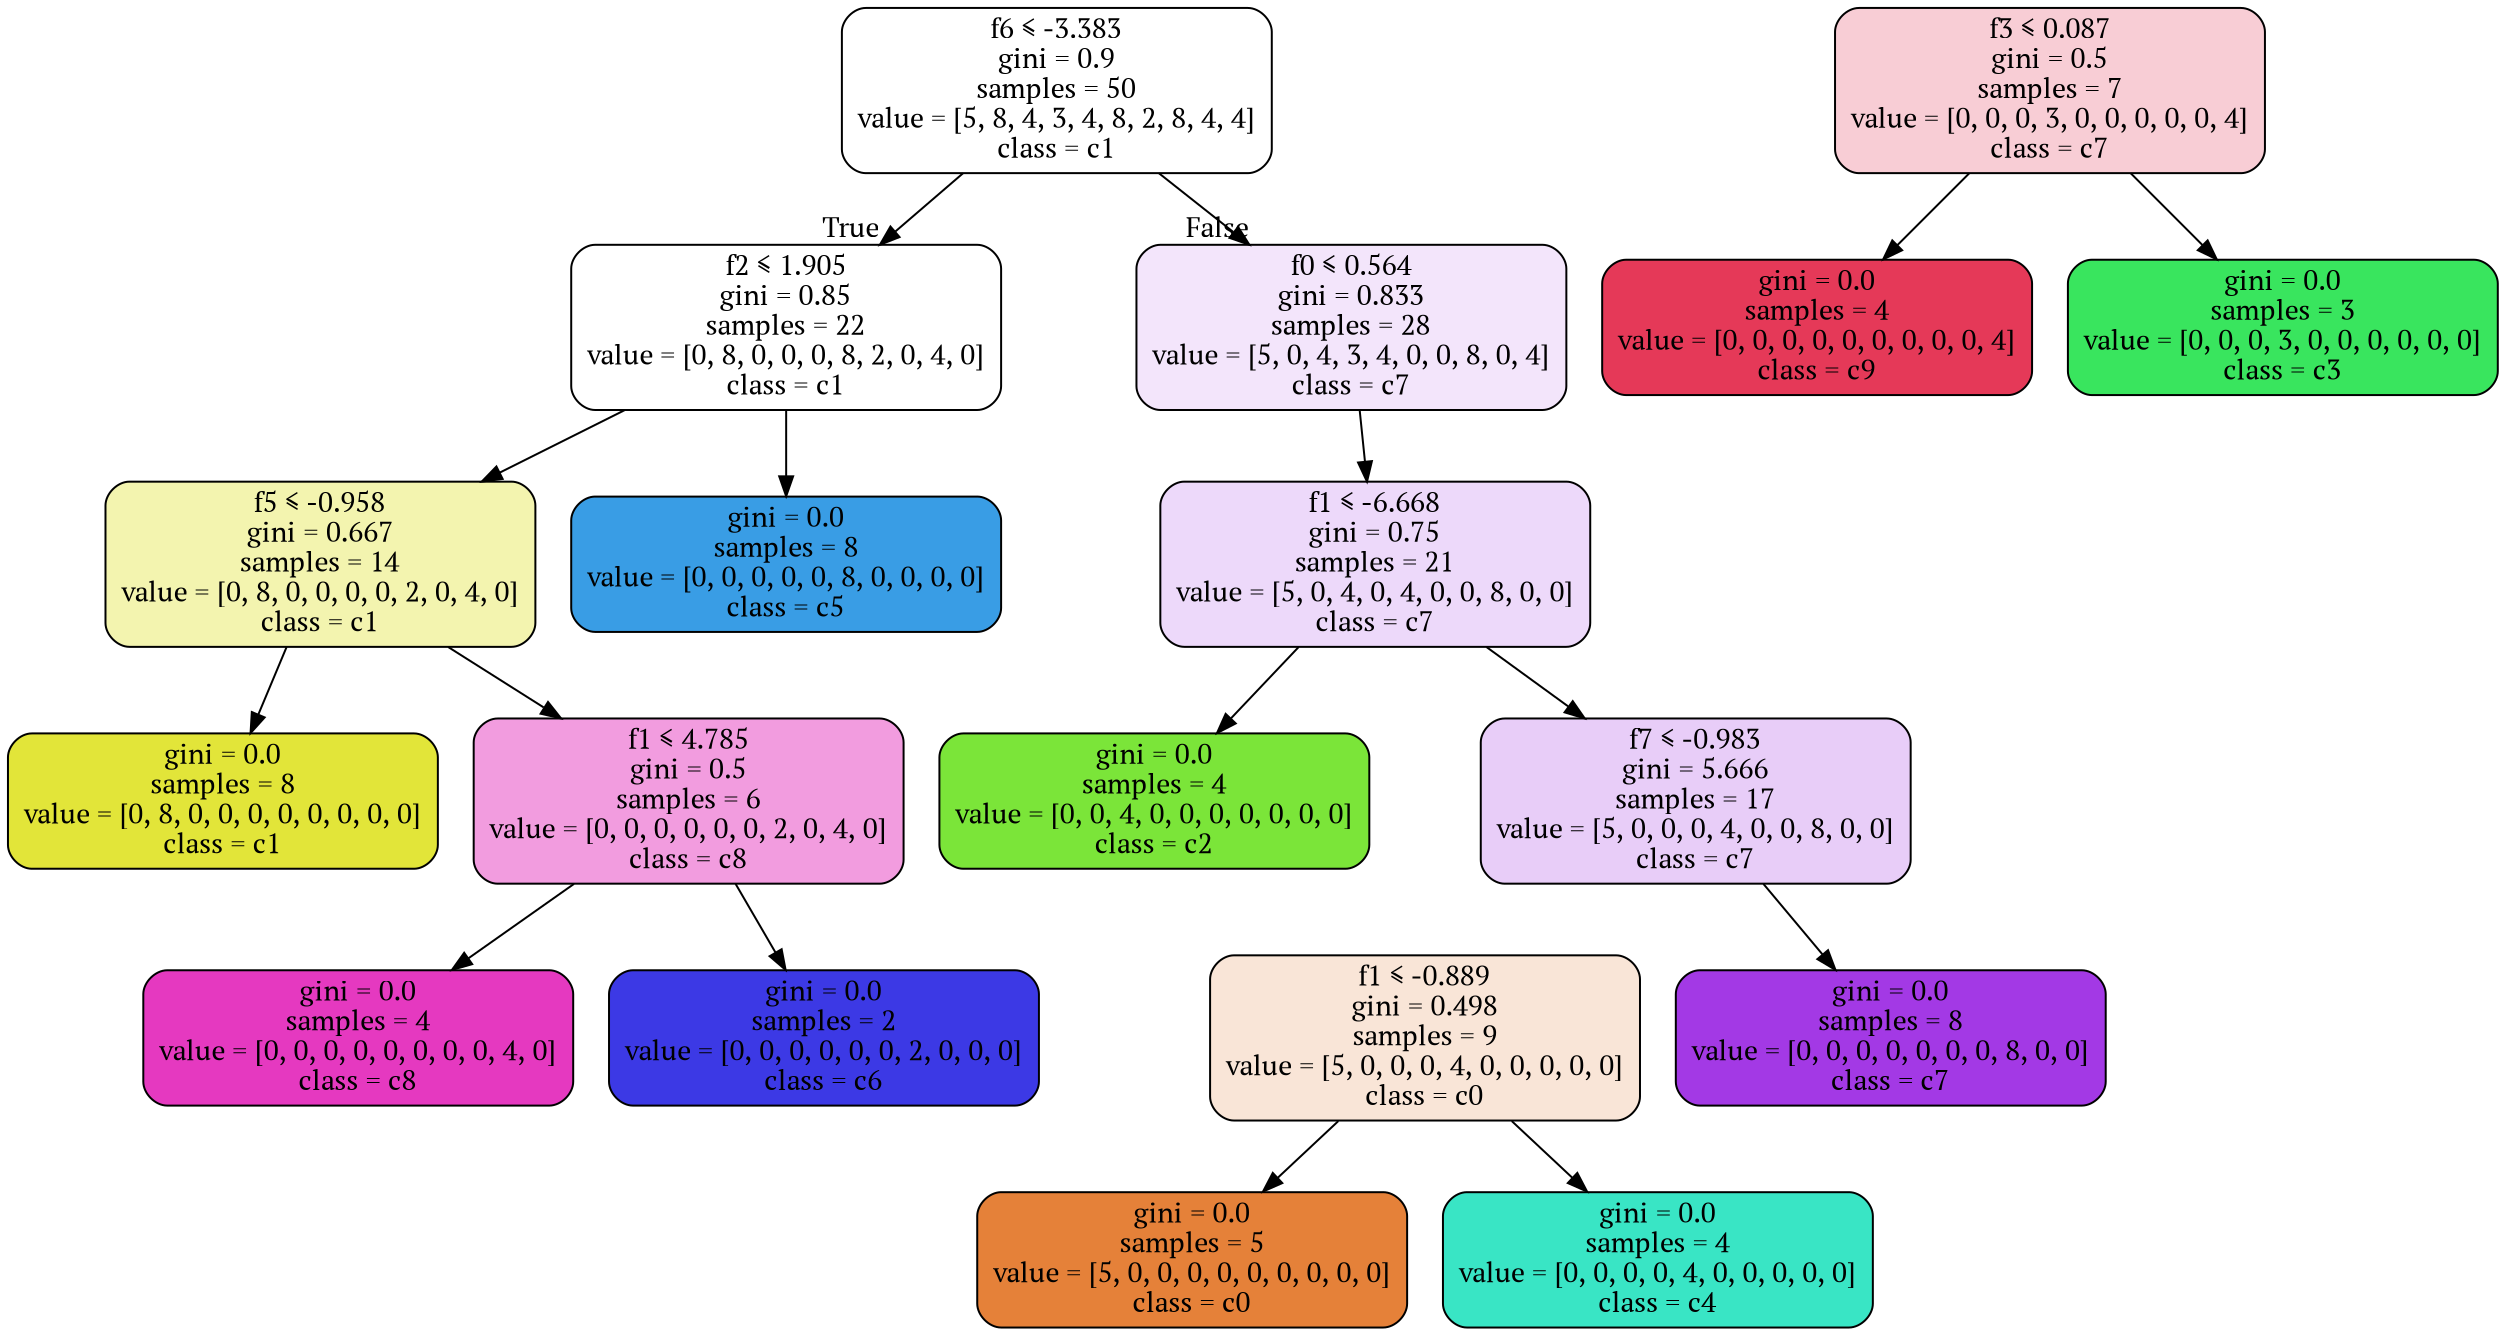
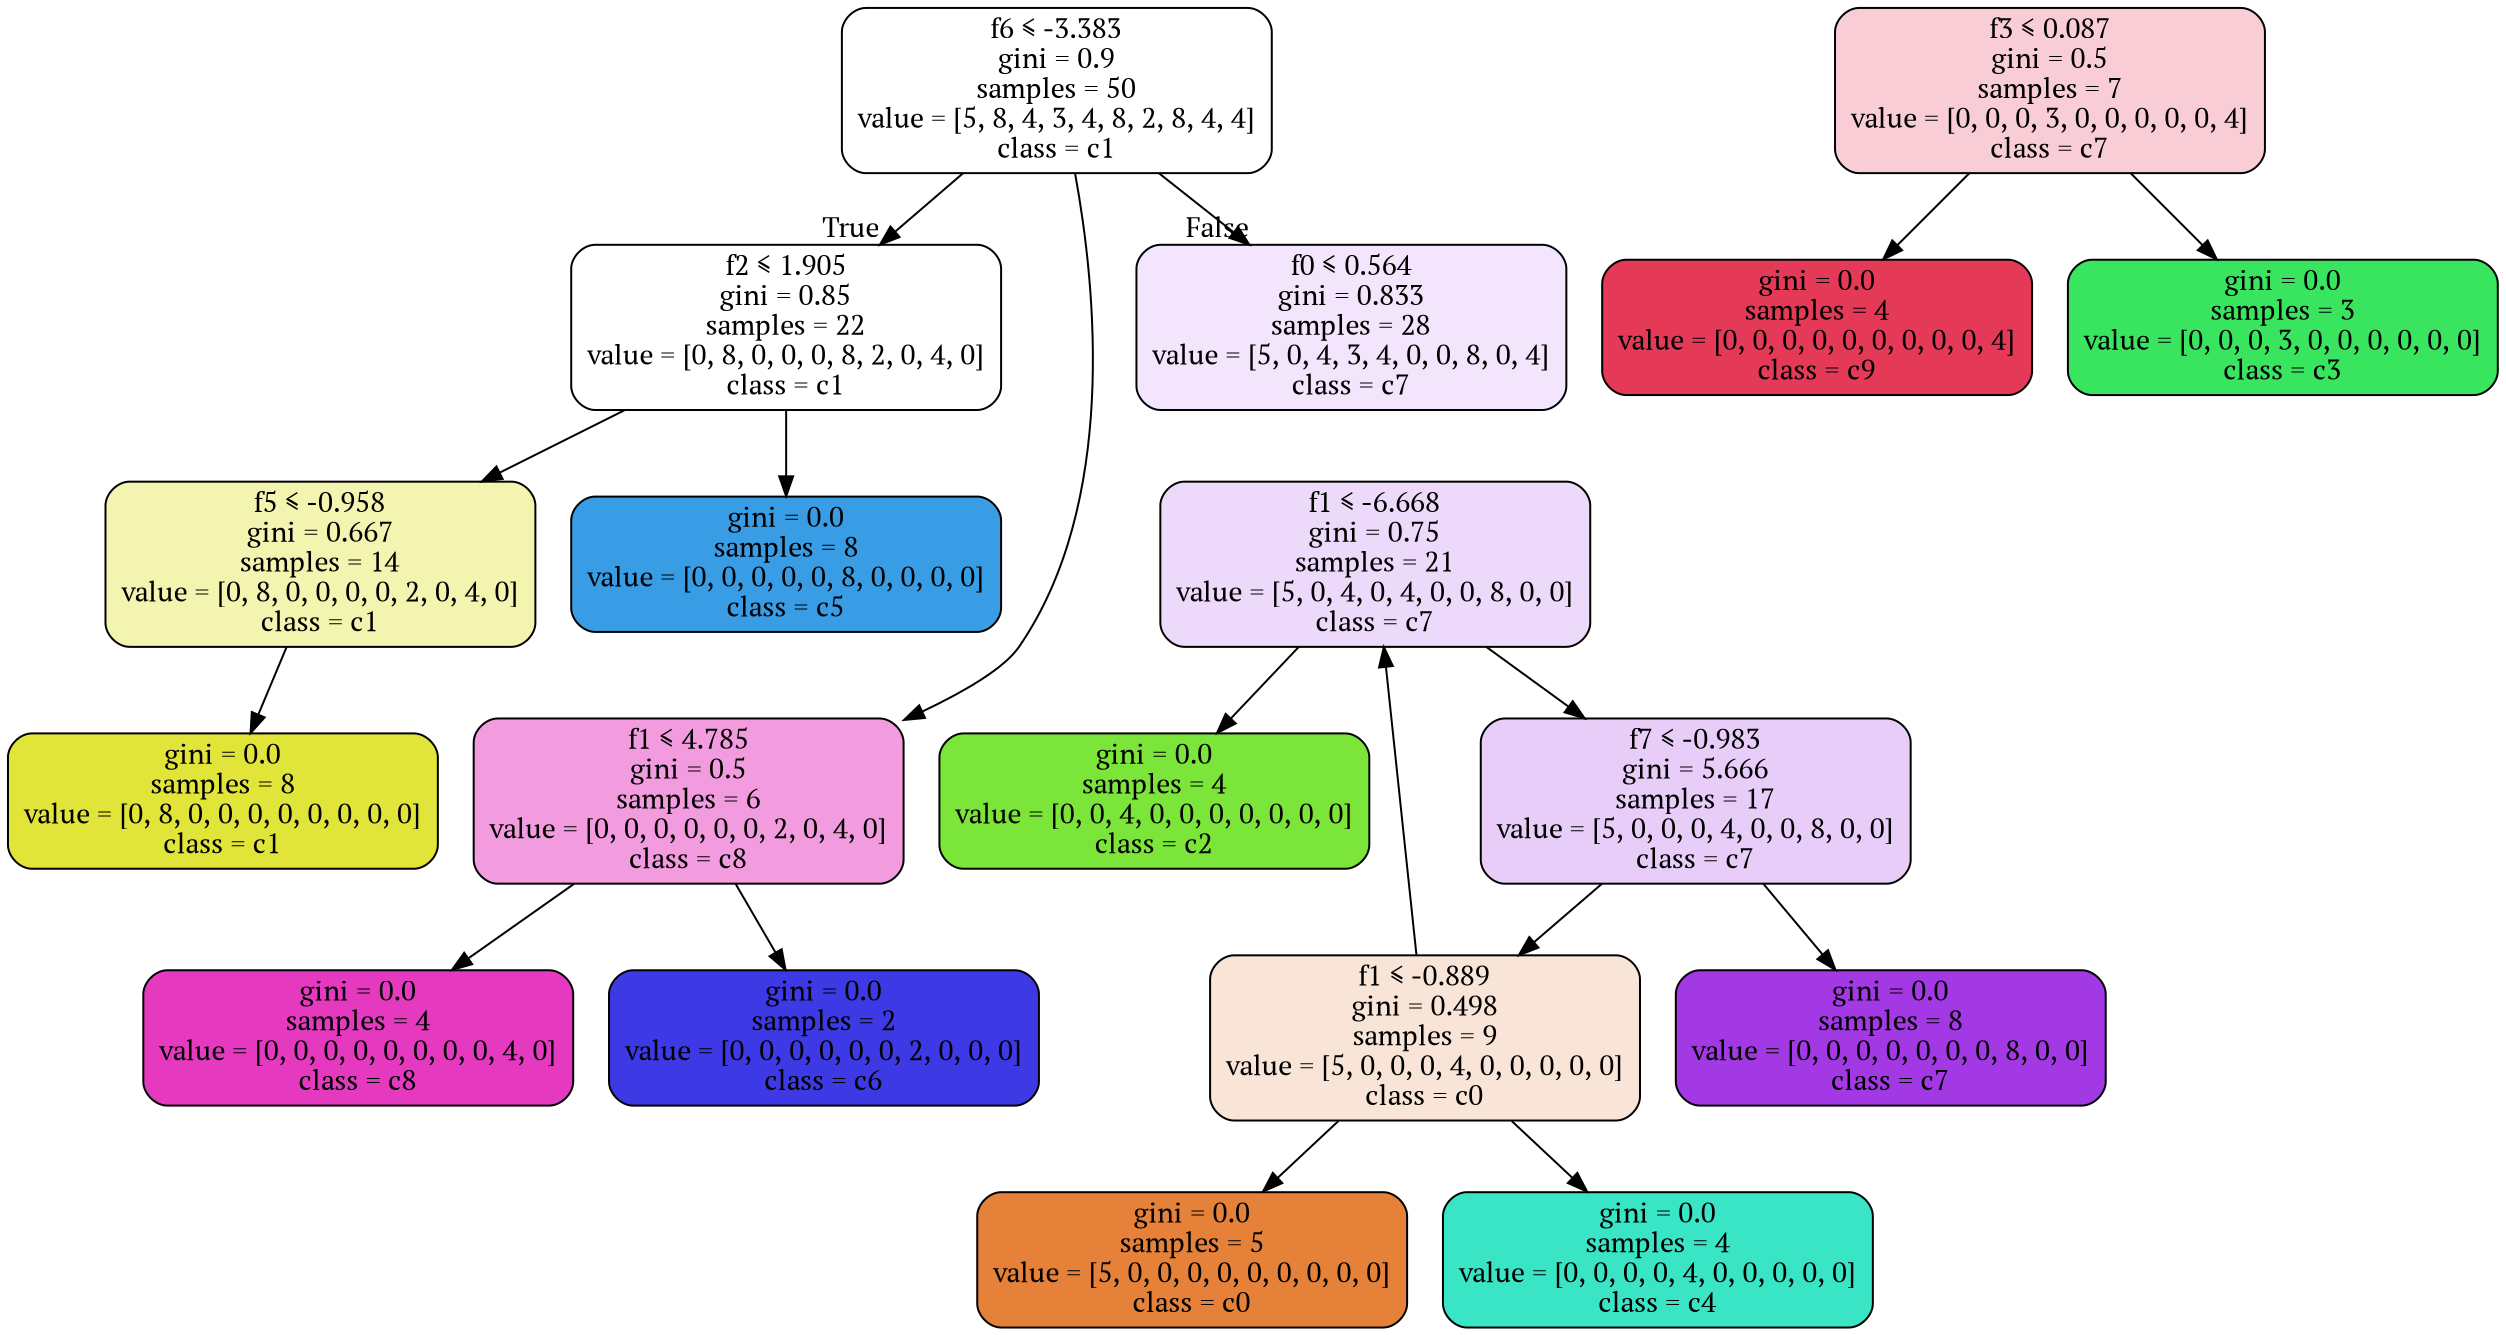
(1362, 436) -> (1401, 811)
(496, 677) -> (1084, 475)
none -> (1568, 913)
